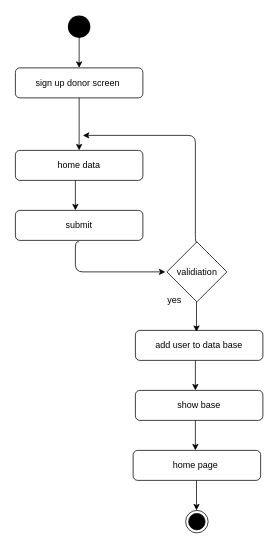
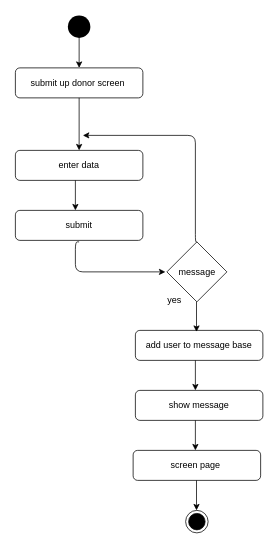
(79, 83) -> (79, 83)
(79, 165) -> (79, 165)
(197, 272) -> (197, 272)
(199, 345) -> (199, 345)
(199, 405) -> (199, 405)
(197, 465) -> (197, 465)
